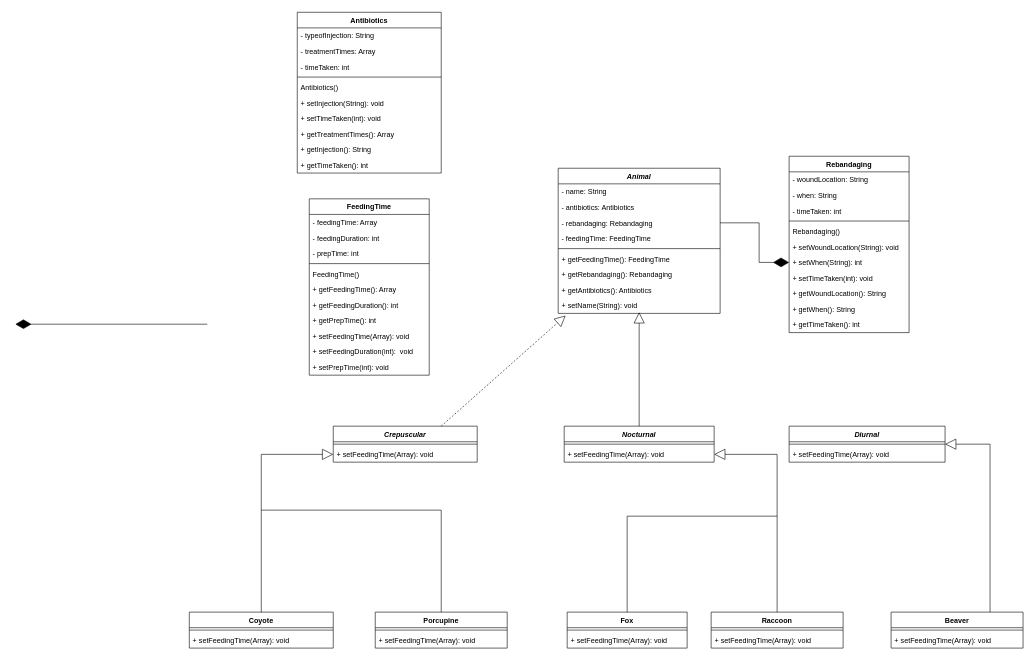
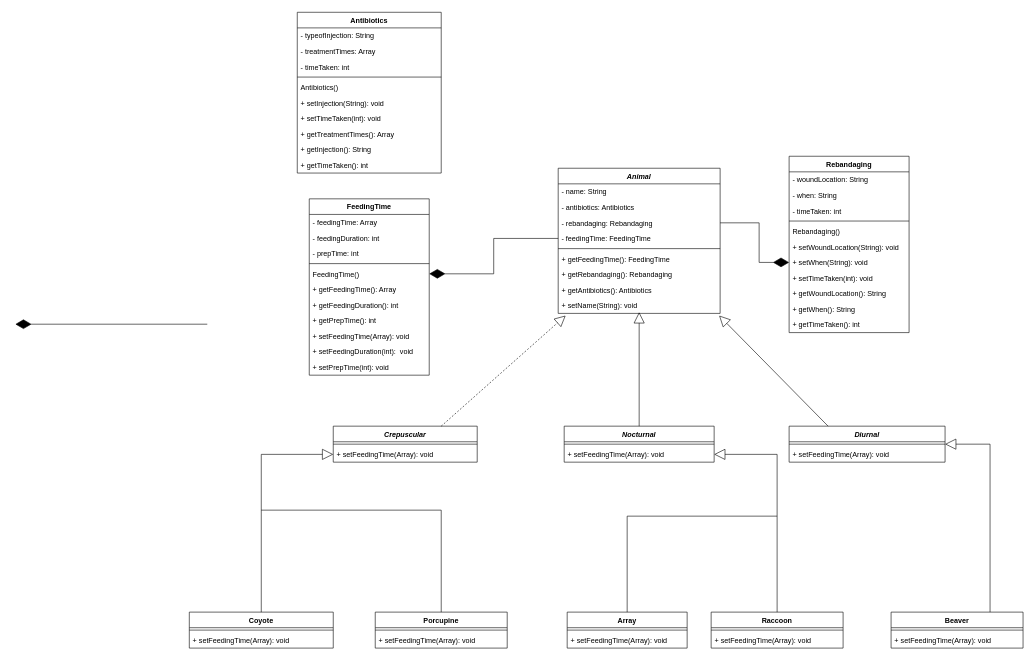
none -> (525, 239)
(832, 263) -> (834, 263)
none -> (778, 375)
(627, 620) -> (627, 620)
